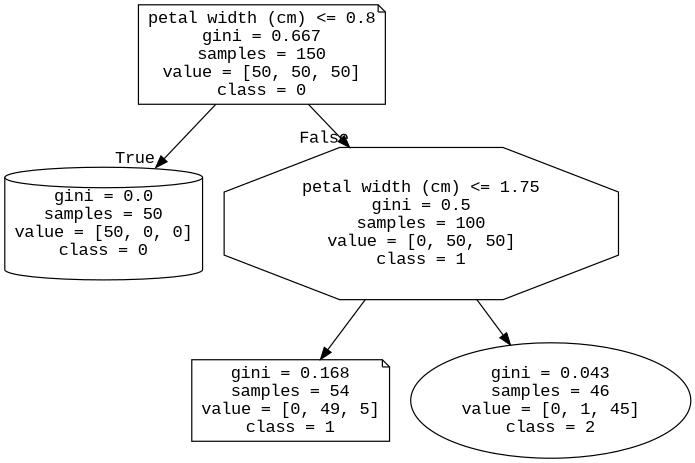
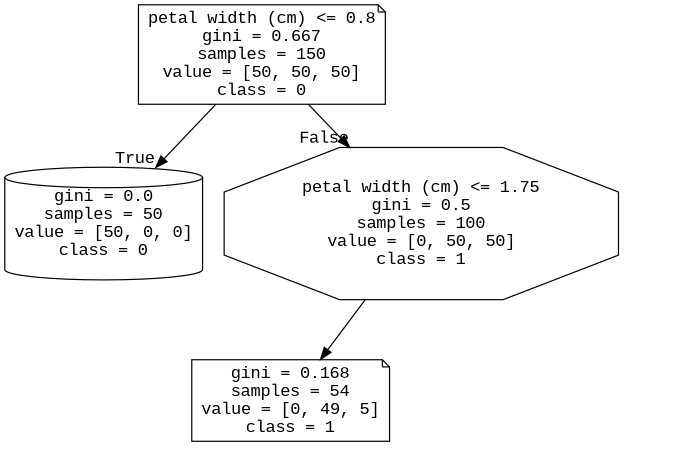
(551, 401) -> none
